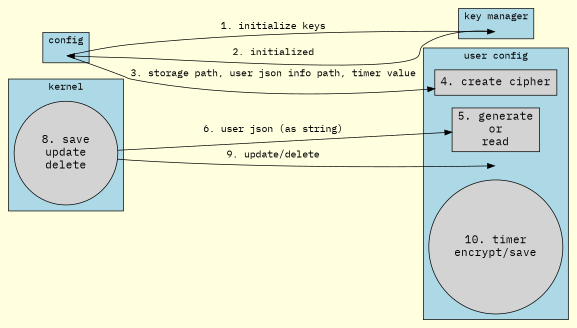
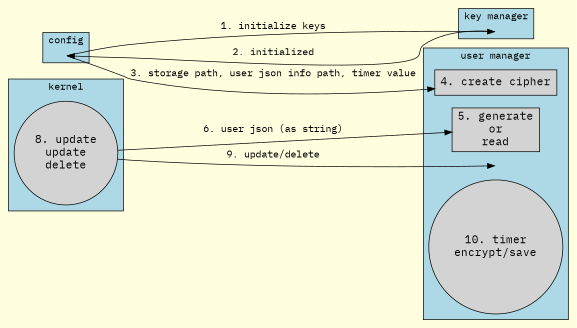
(496, 56) -> (496, 56)
(66, 153) -> (66, 153)
